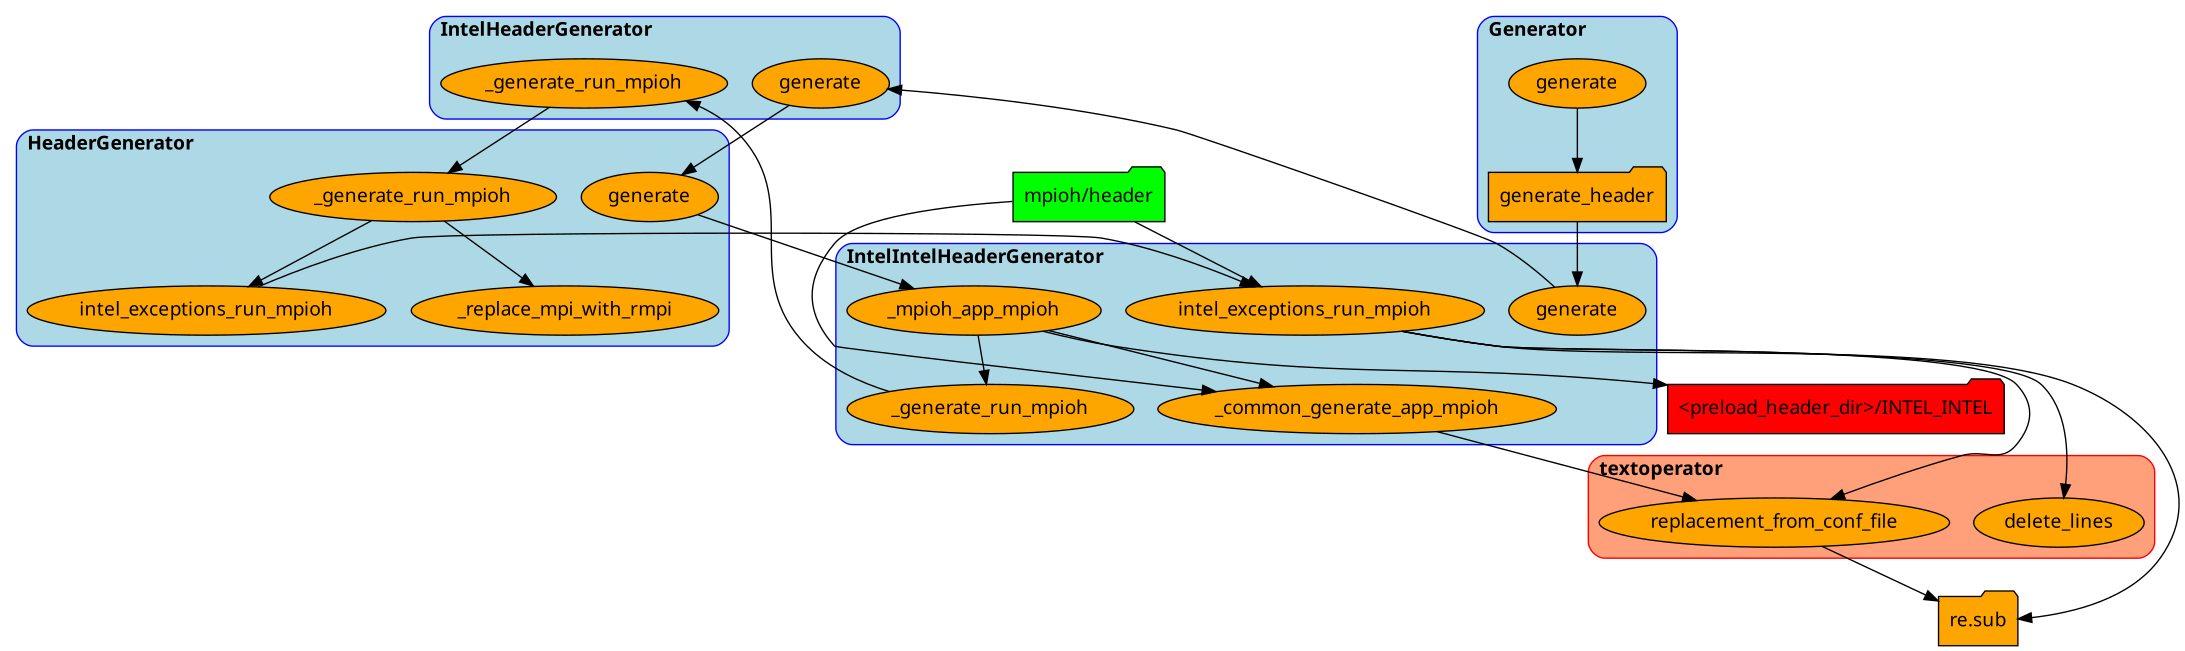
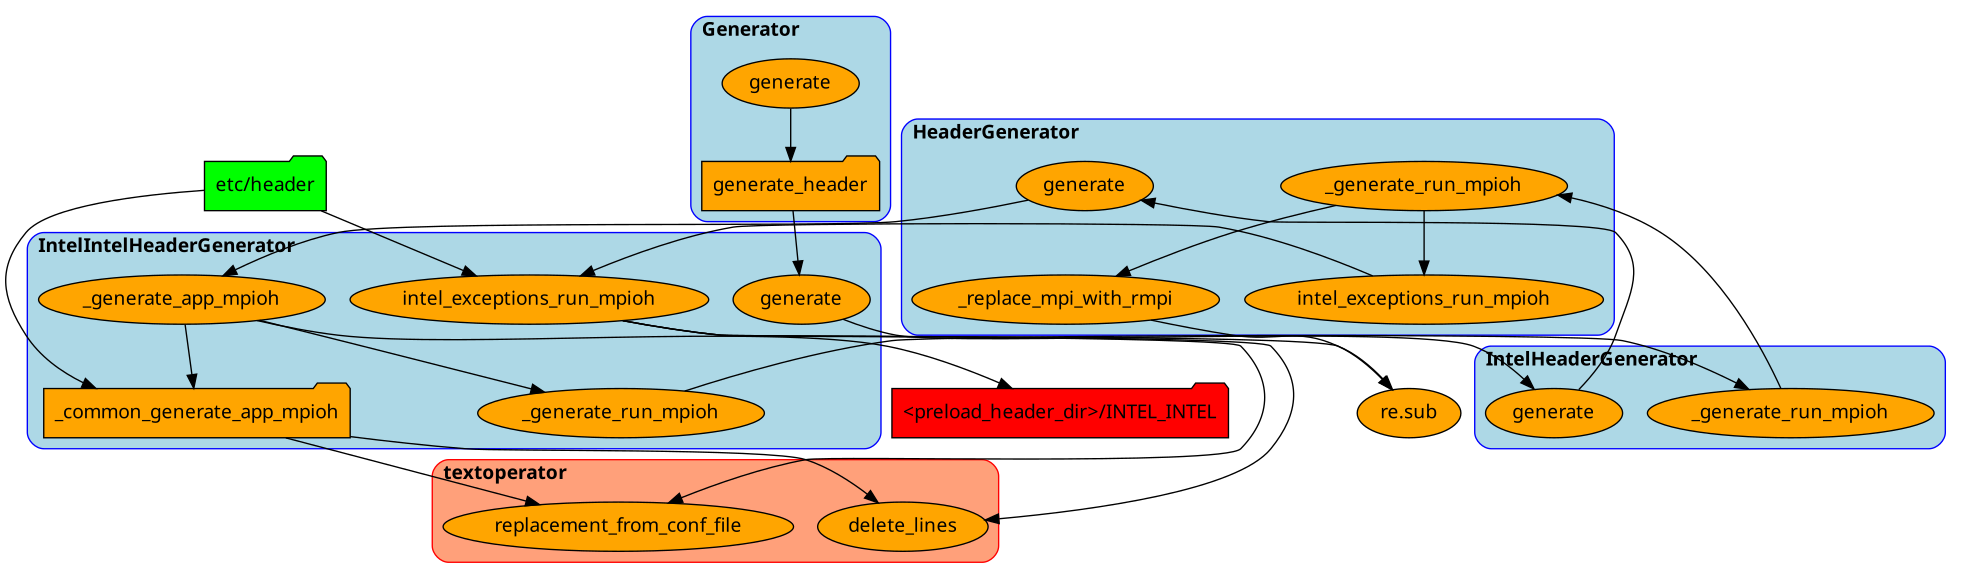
(1089, 197) -> (265, 186)
(974, 311) -> (182, 300)
(1357, 409) -> (197, 413)
none -> (613, 451)
(1874, 571) -> (1272, 337)
(1978, 621) -> (1409, 413)
